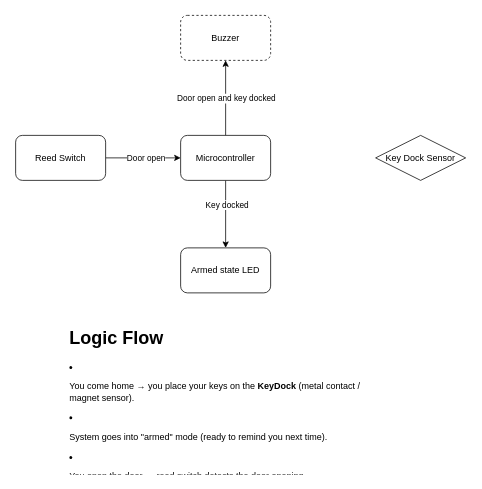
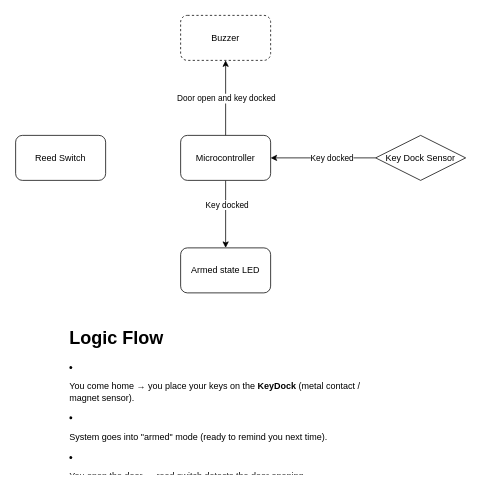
(151, 158) -> none
none -> (332, 158)
